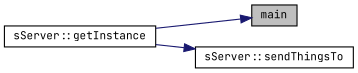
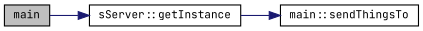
(198, 24) -> (64, 15)
(274, 57) -> (349, 15)
